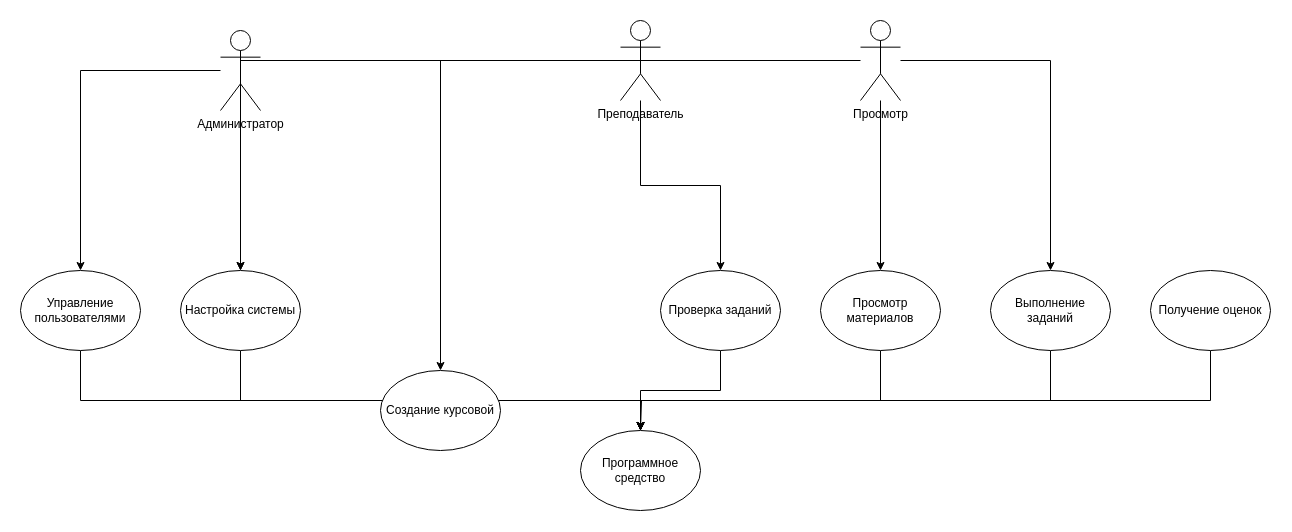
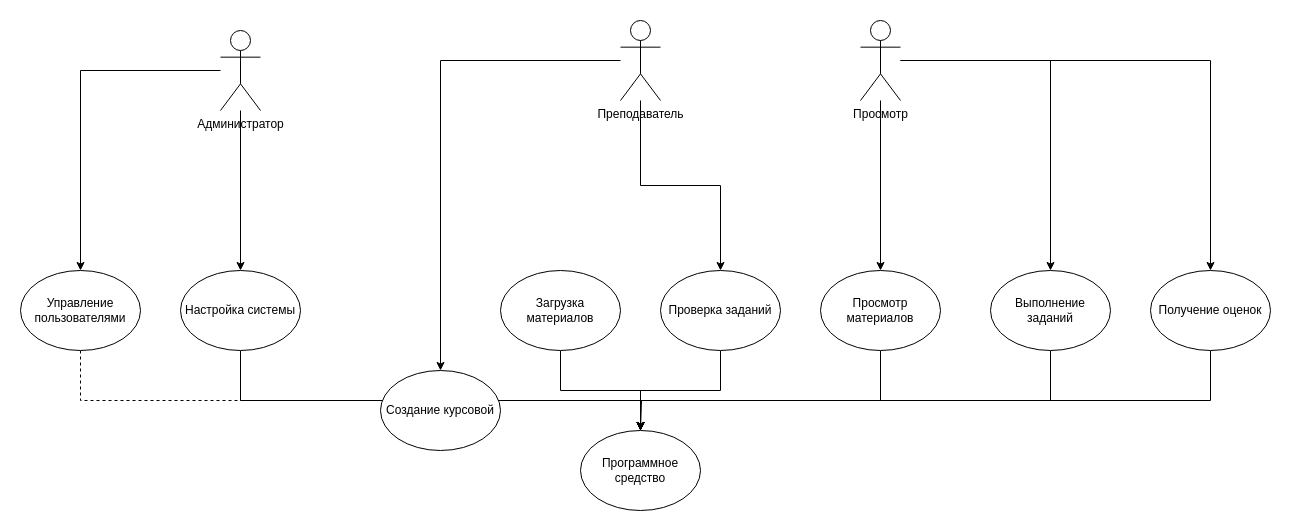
(742, 61) -> (1211, 83)
none -> (561, 311)
none -> (580, 391)
(241, 398) -> (241, 398)
(135, 401) -> (135, 401)
